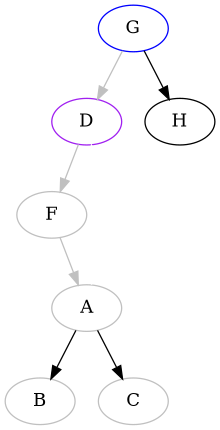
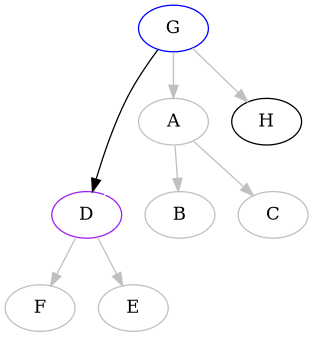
(113, 69) -> (121, 112)
(154, 69) -> (215, 70)
(67, 255) -> (173, 69)
none -> (133, 308)
(66, 349) -> (176, 162)
(107, 349) -> (218, 164)
